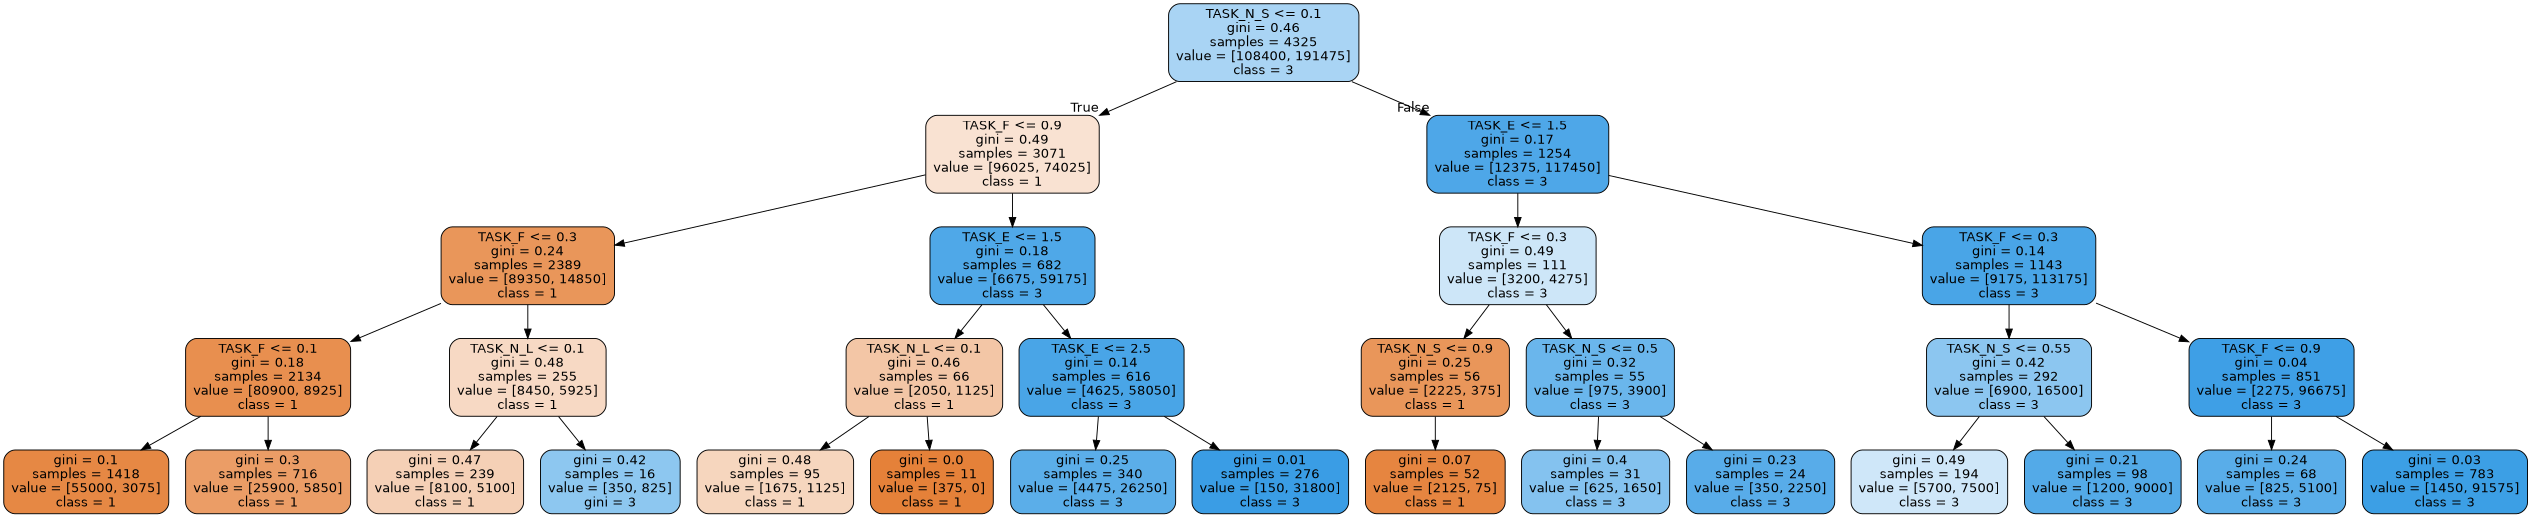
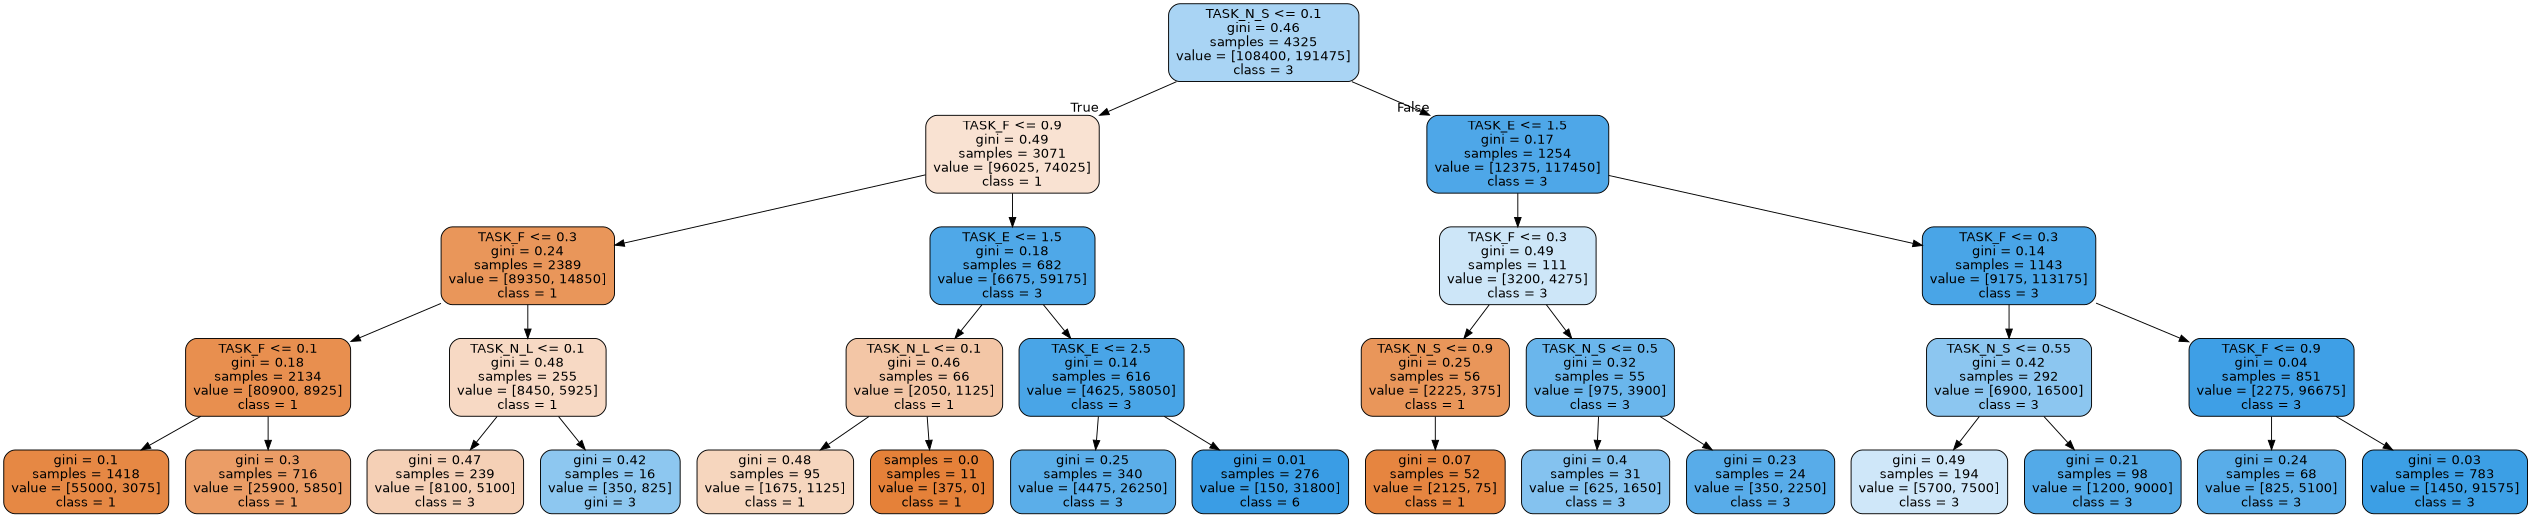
(445, 482) -> (445, 482)
(932, 482) -> (932, 482)
(1270, 482) -> (1270, 482)
